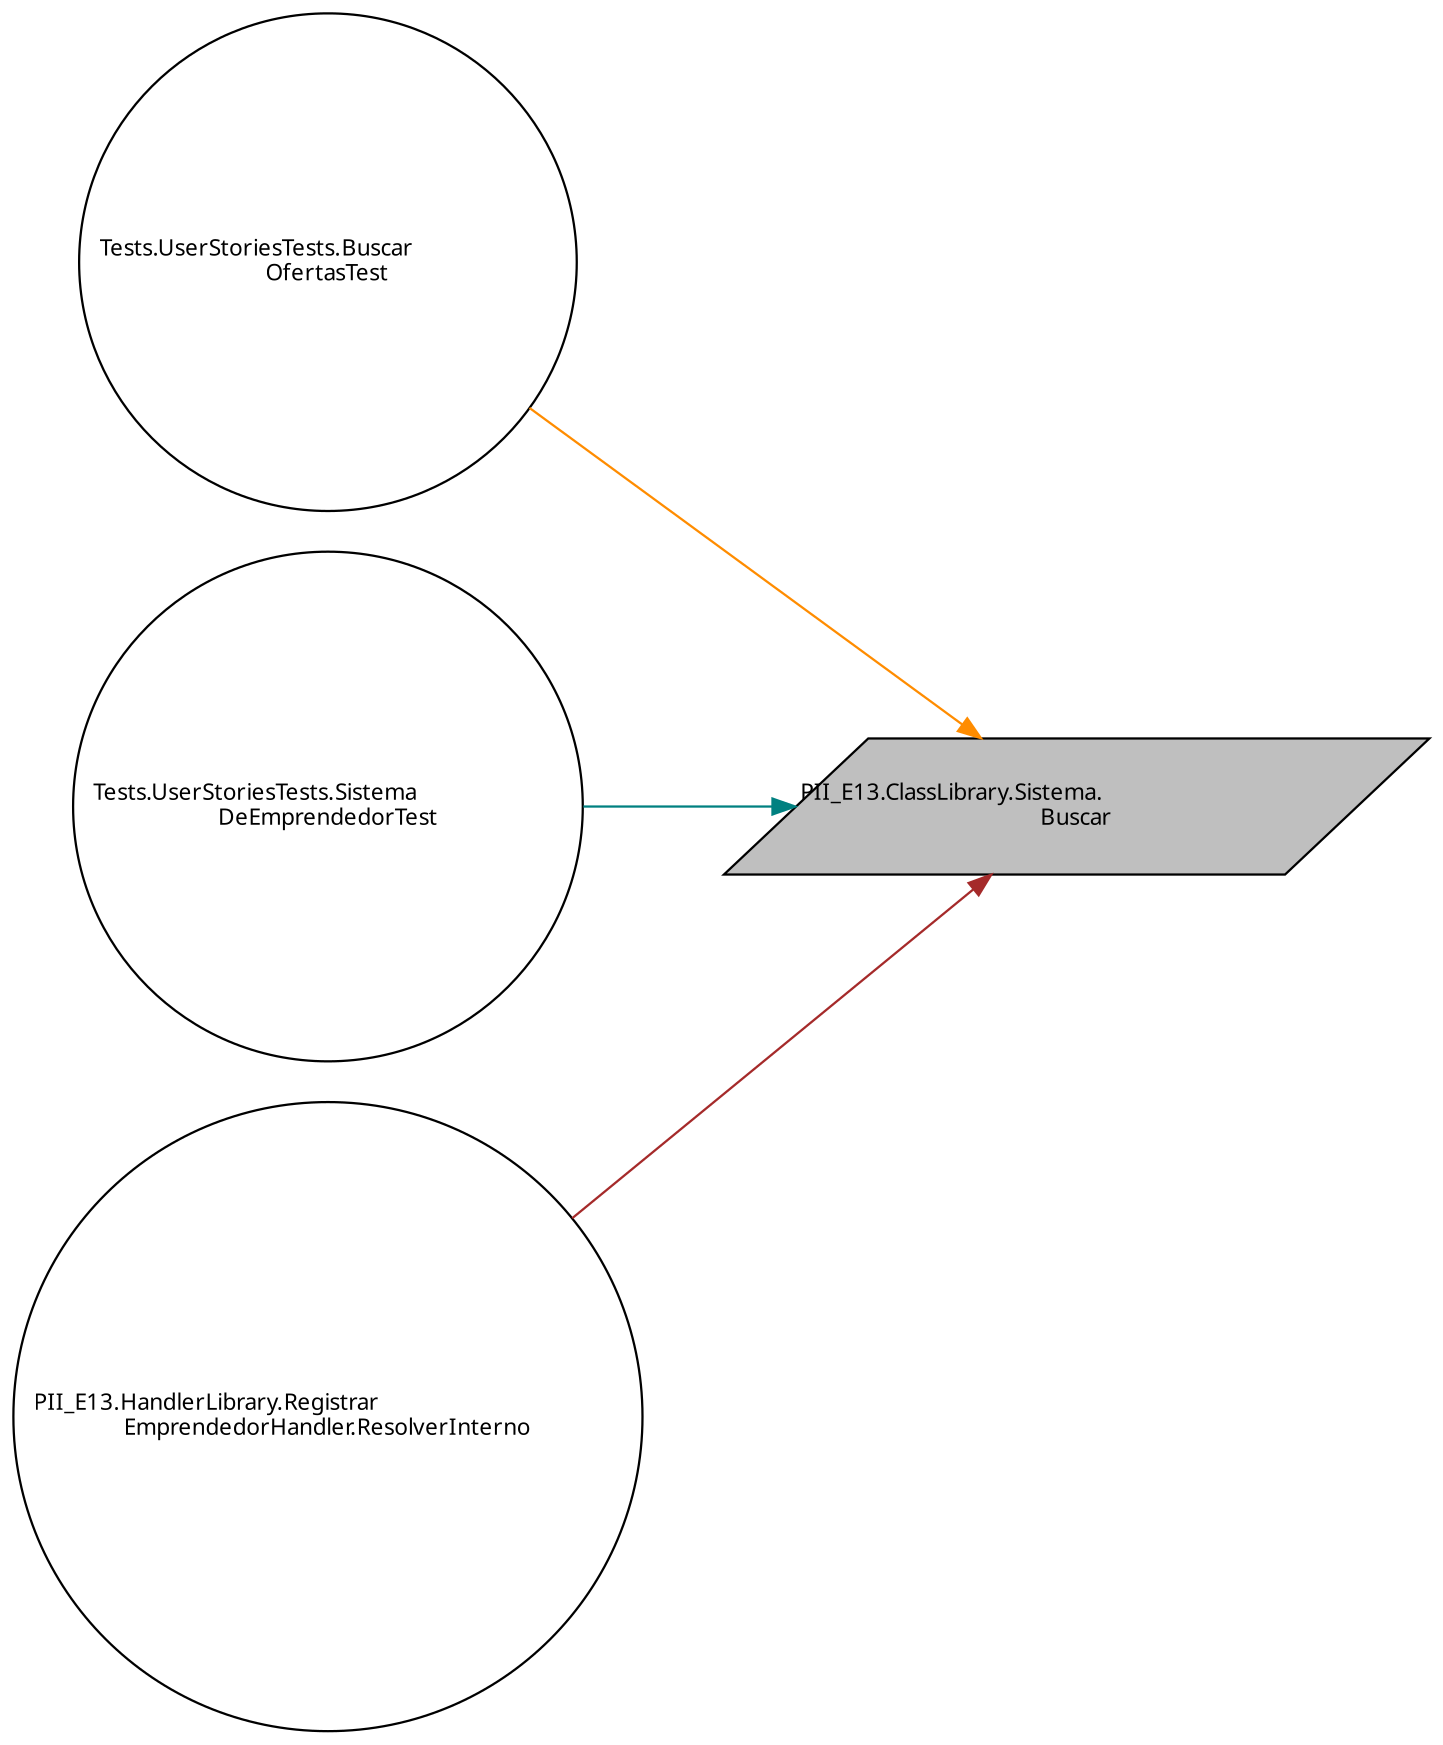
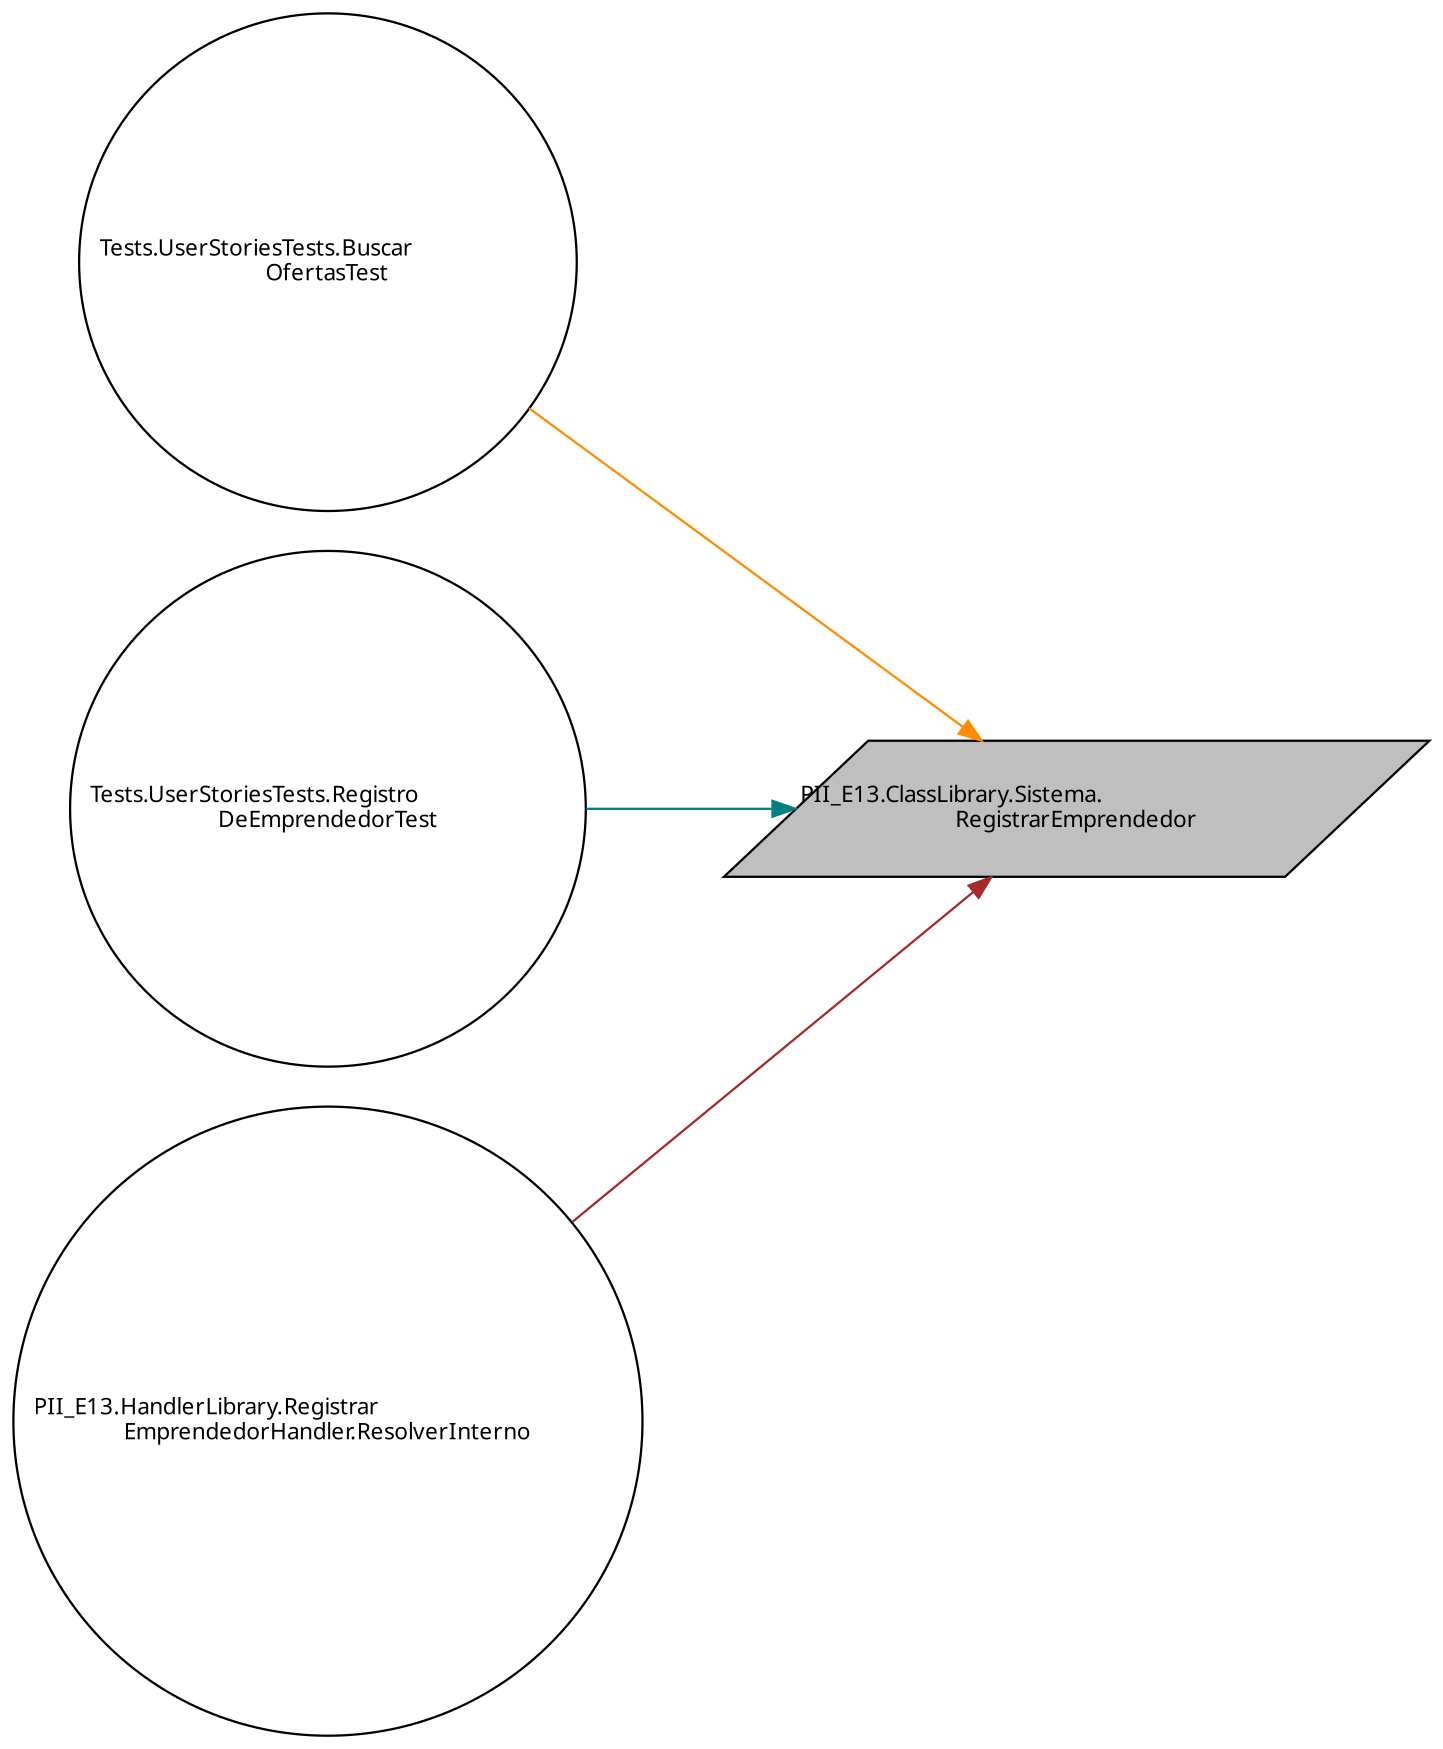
(328, 807) -> (328, 809)
(1077, 807) -> (1077, 809)
